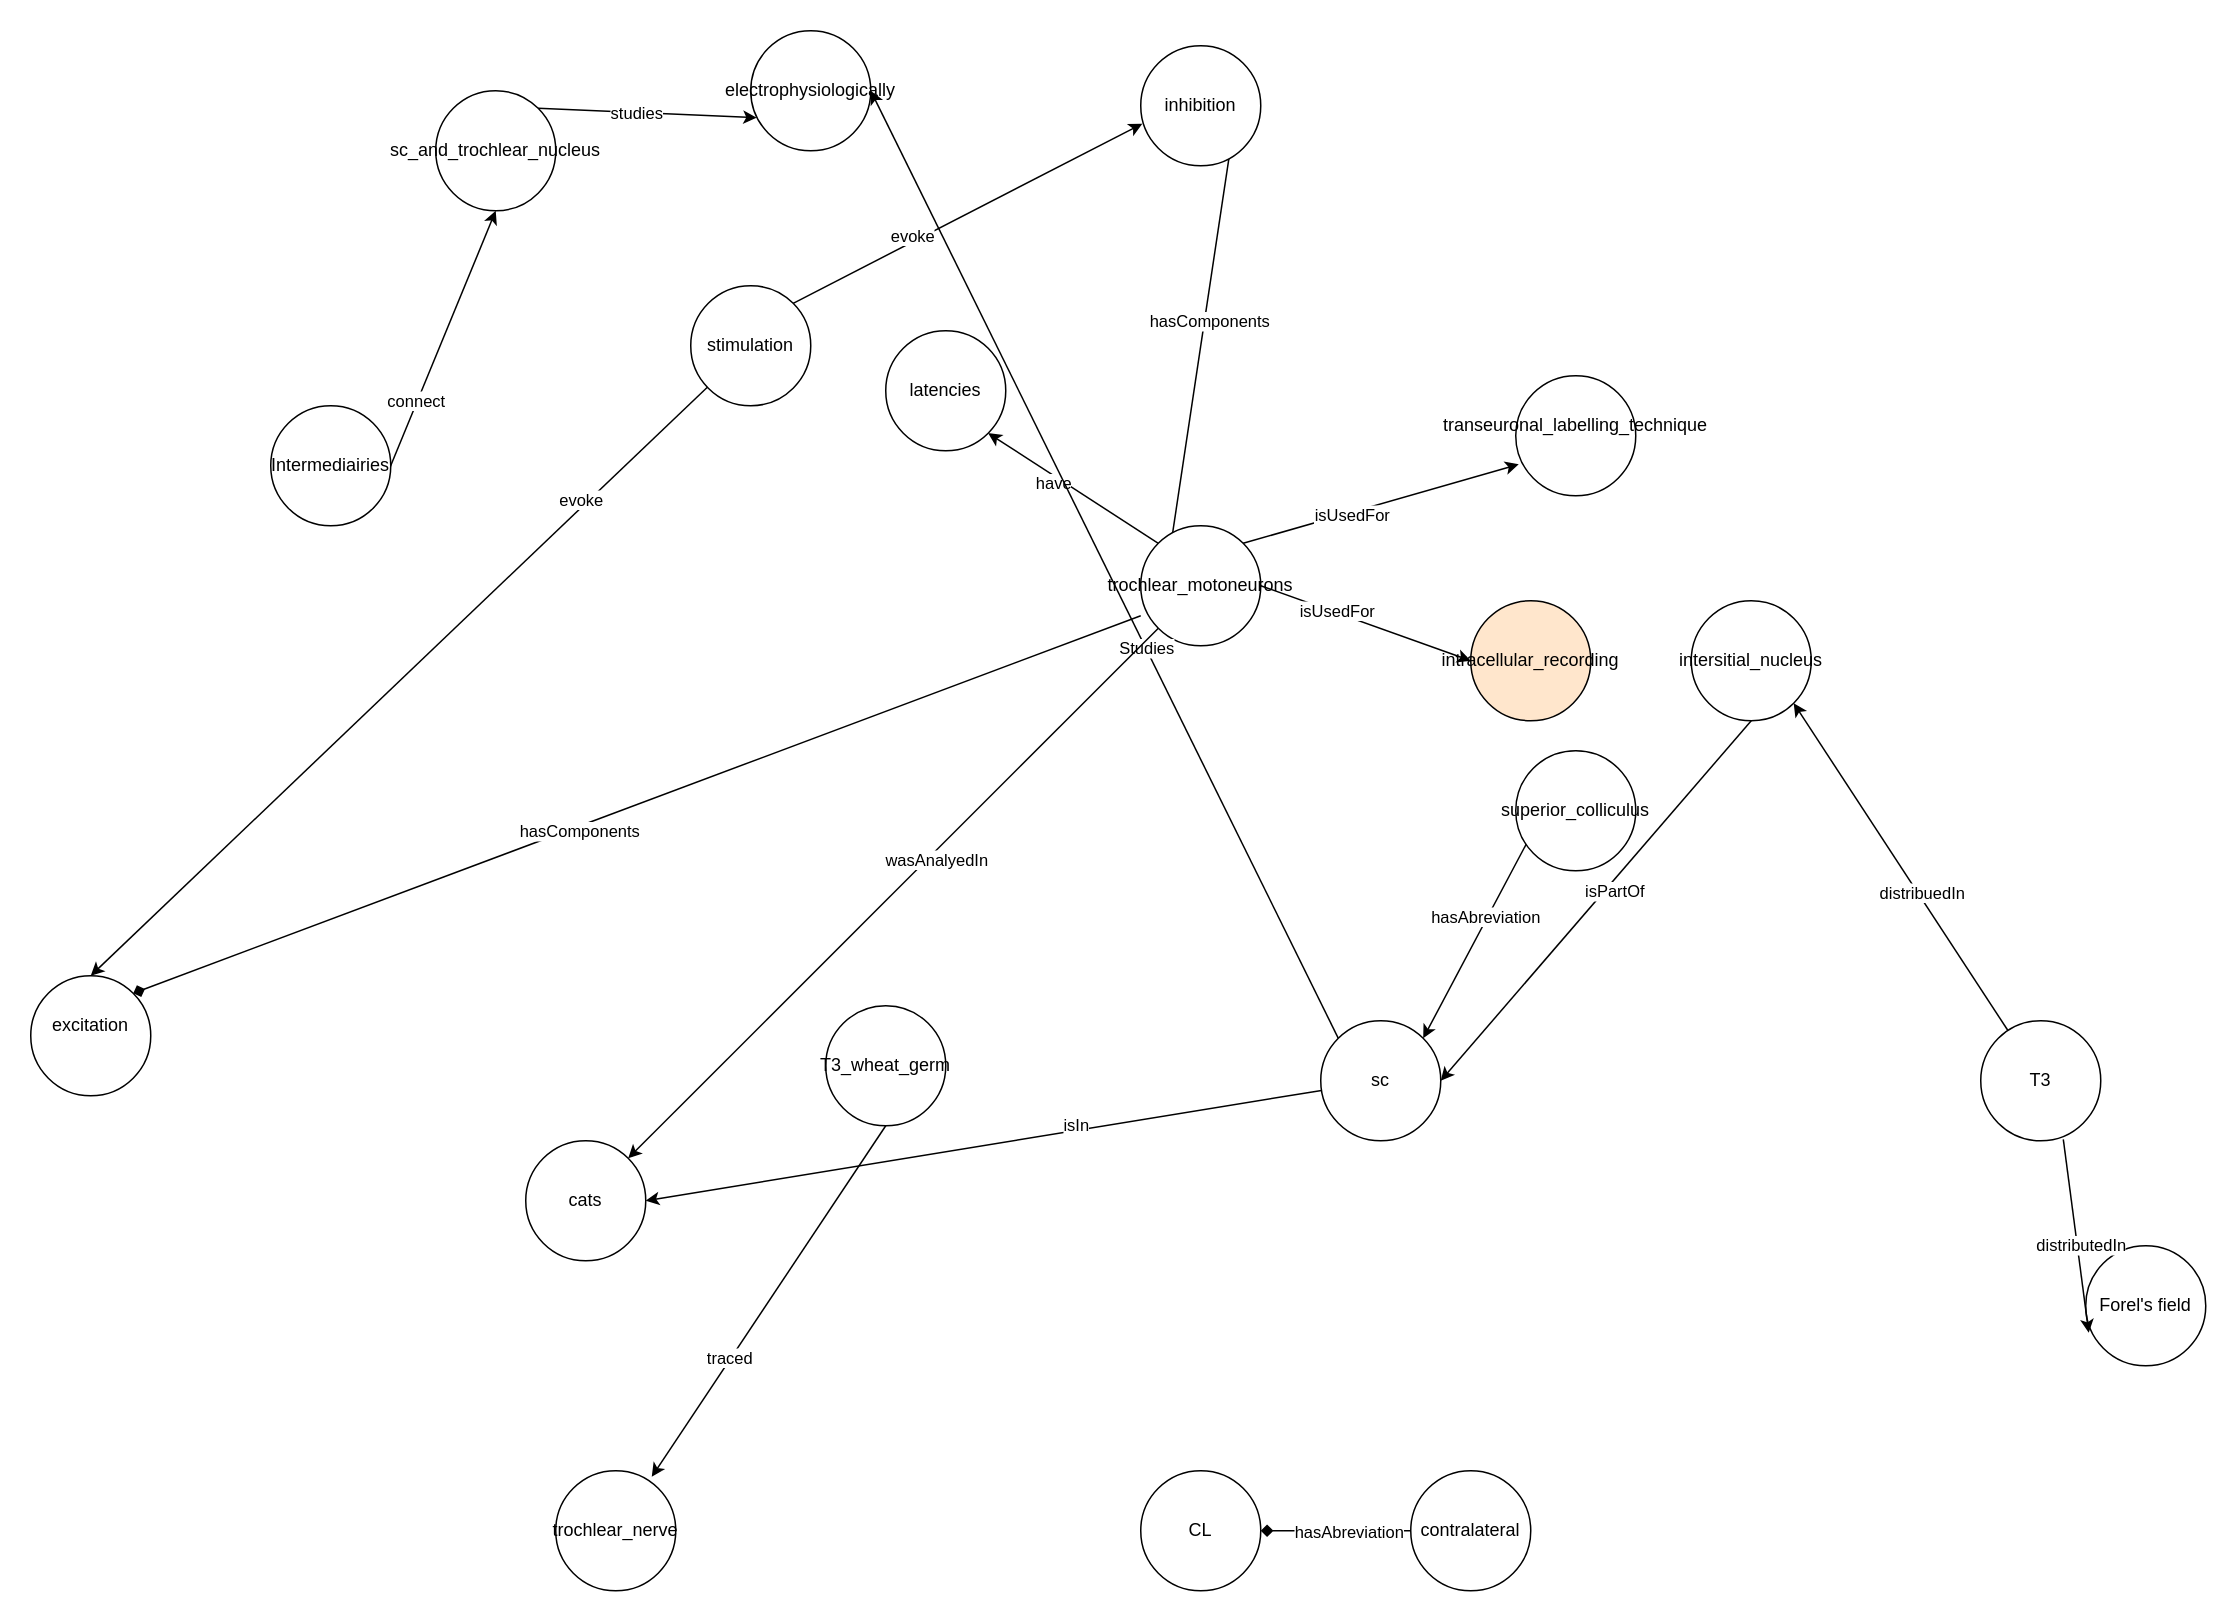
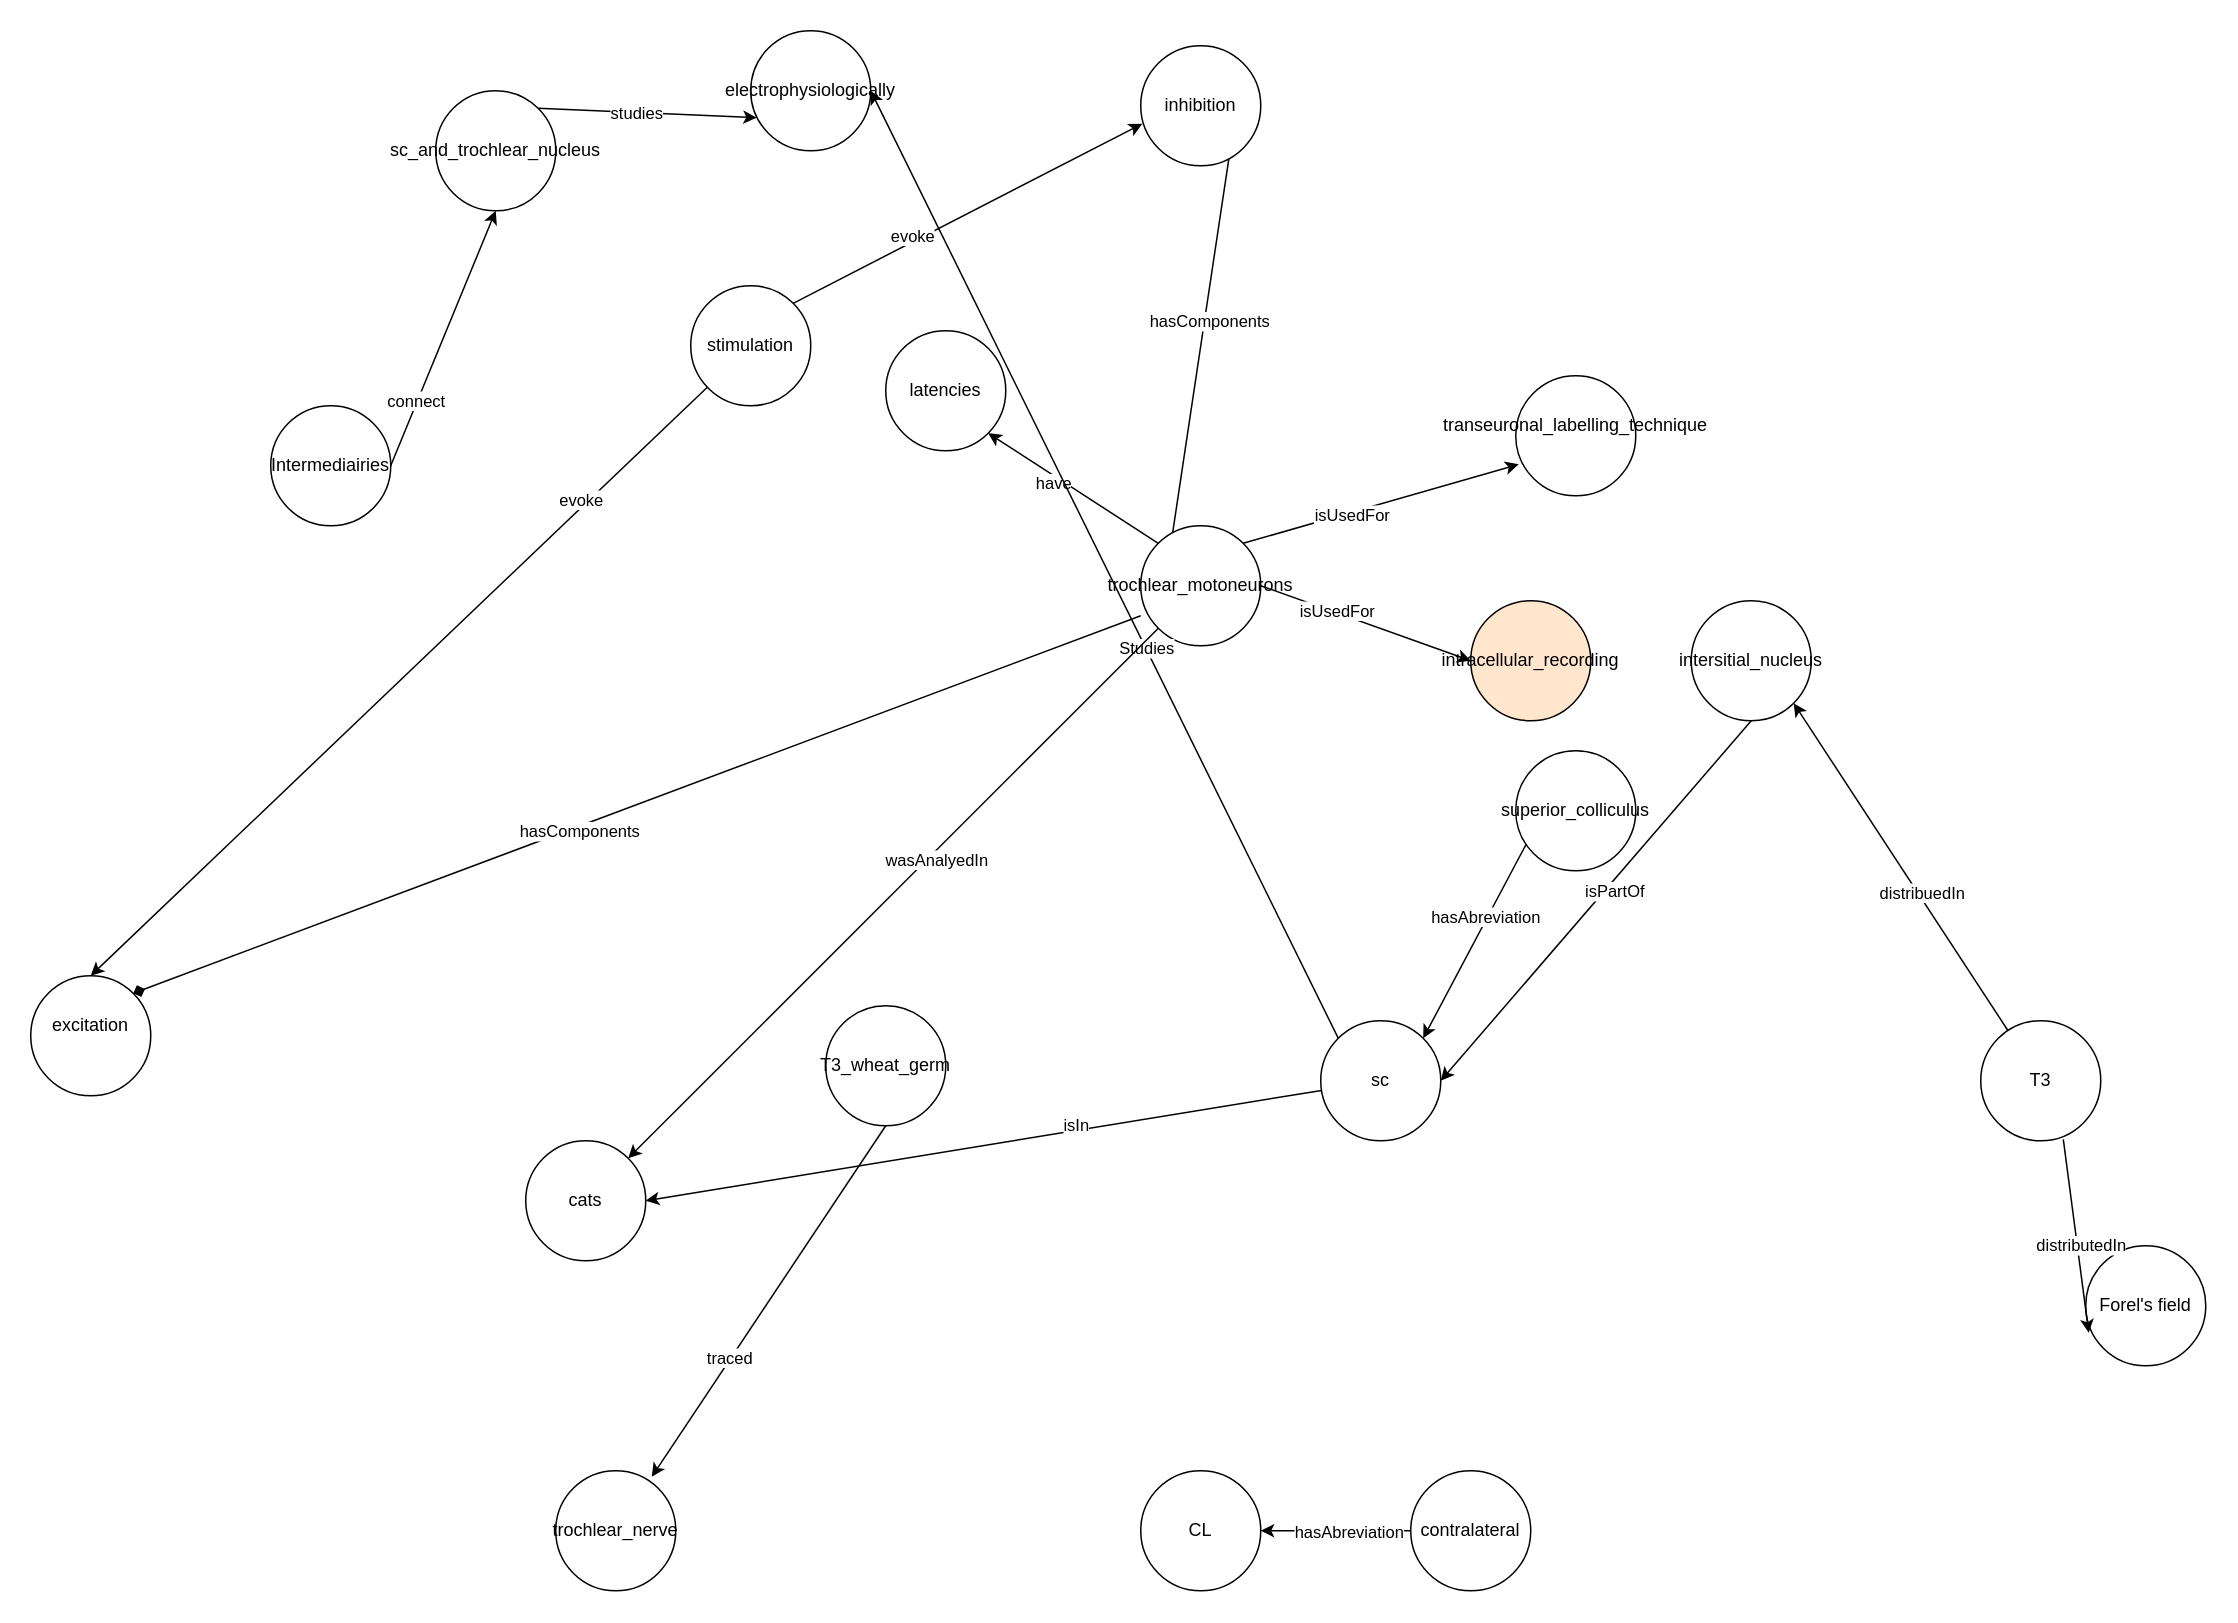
(1273, 1531) -> (1272, 1531)
